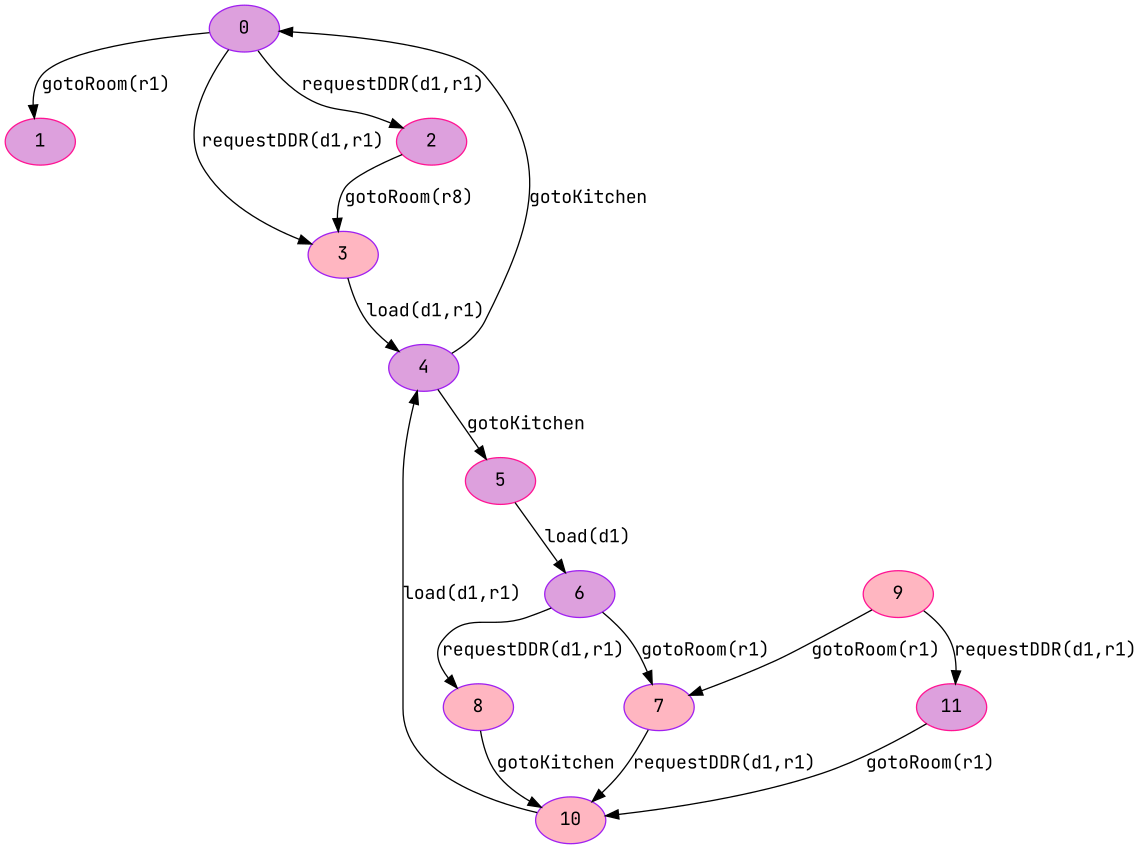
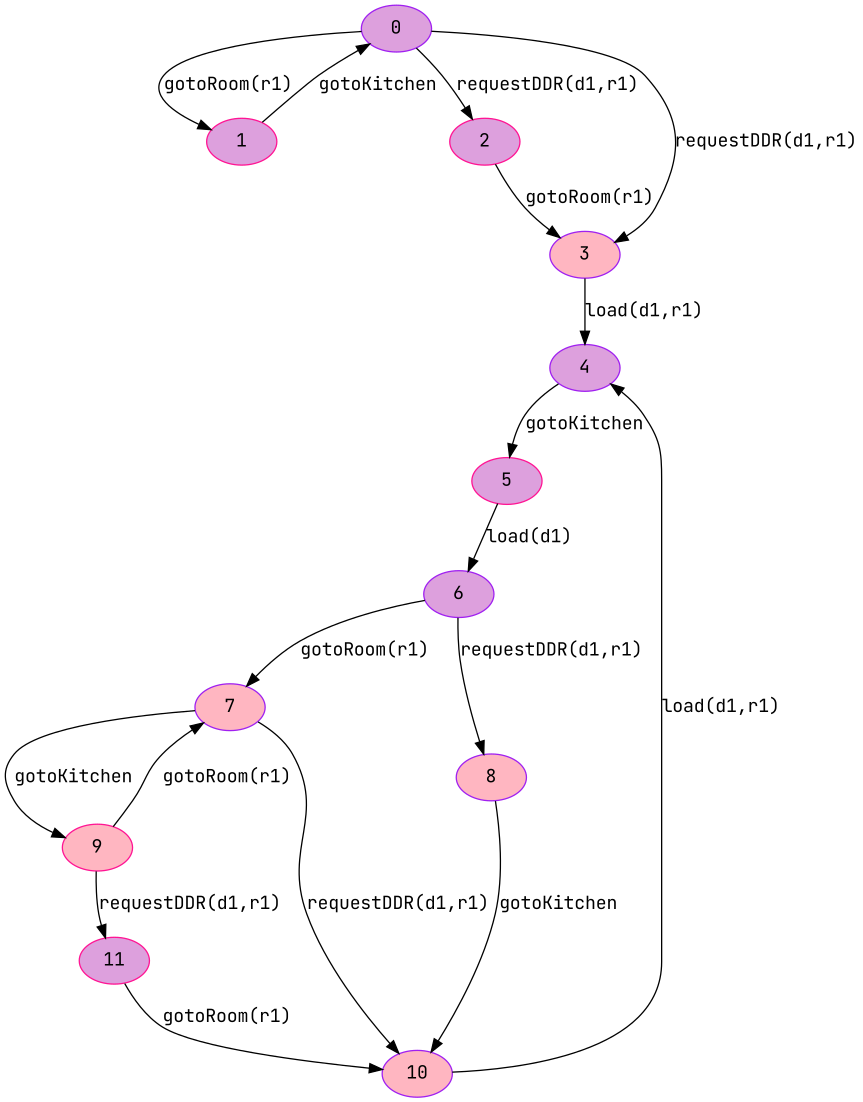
(515, 123) -> (308, 83)
(409, 198) -> (590, 198)
none -> (52, 734)
